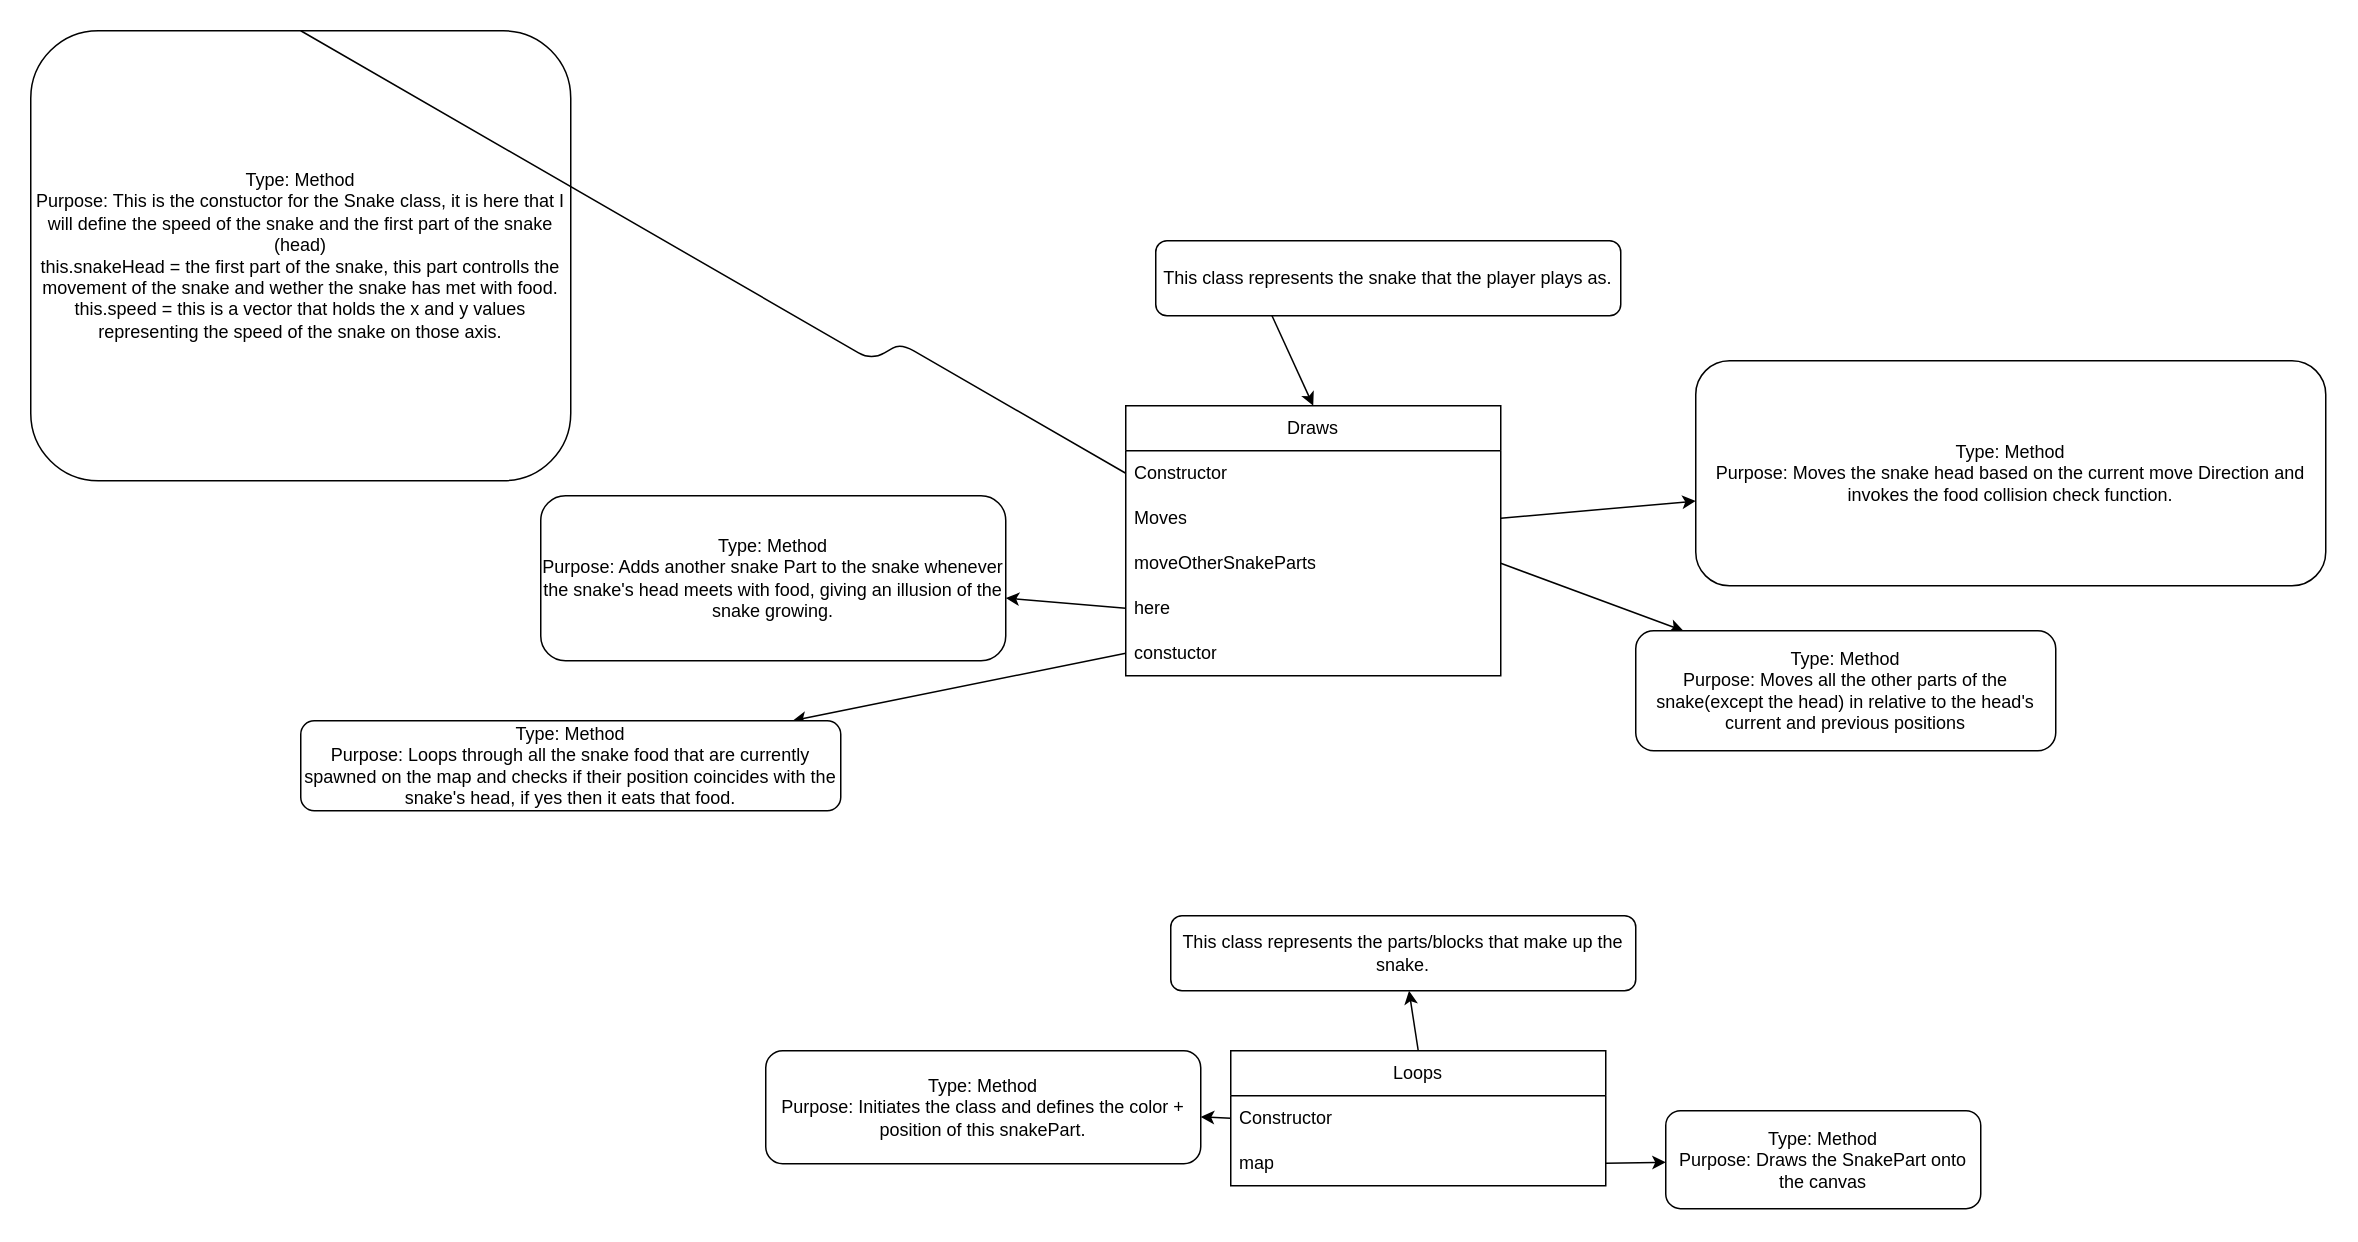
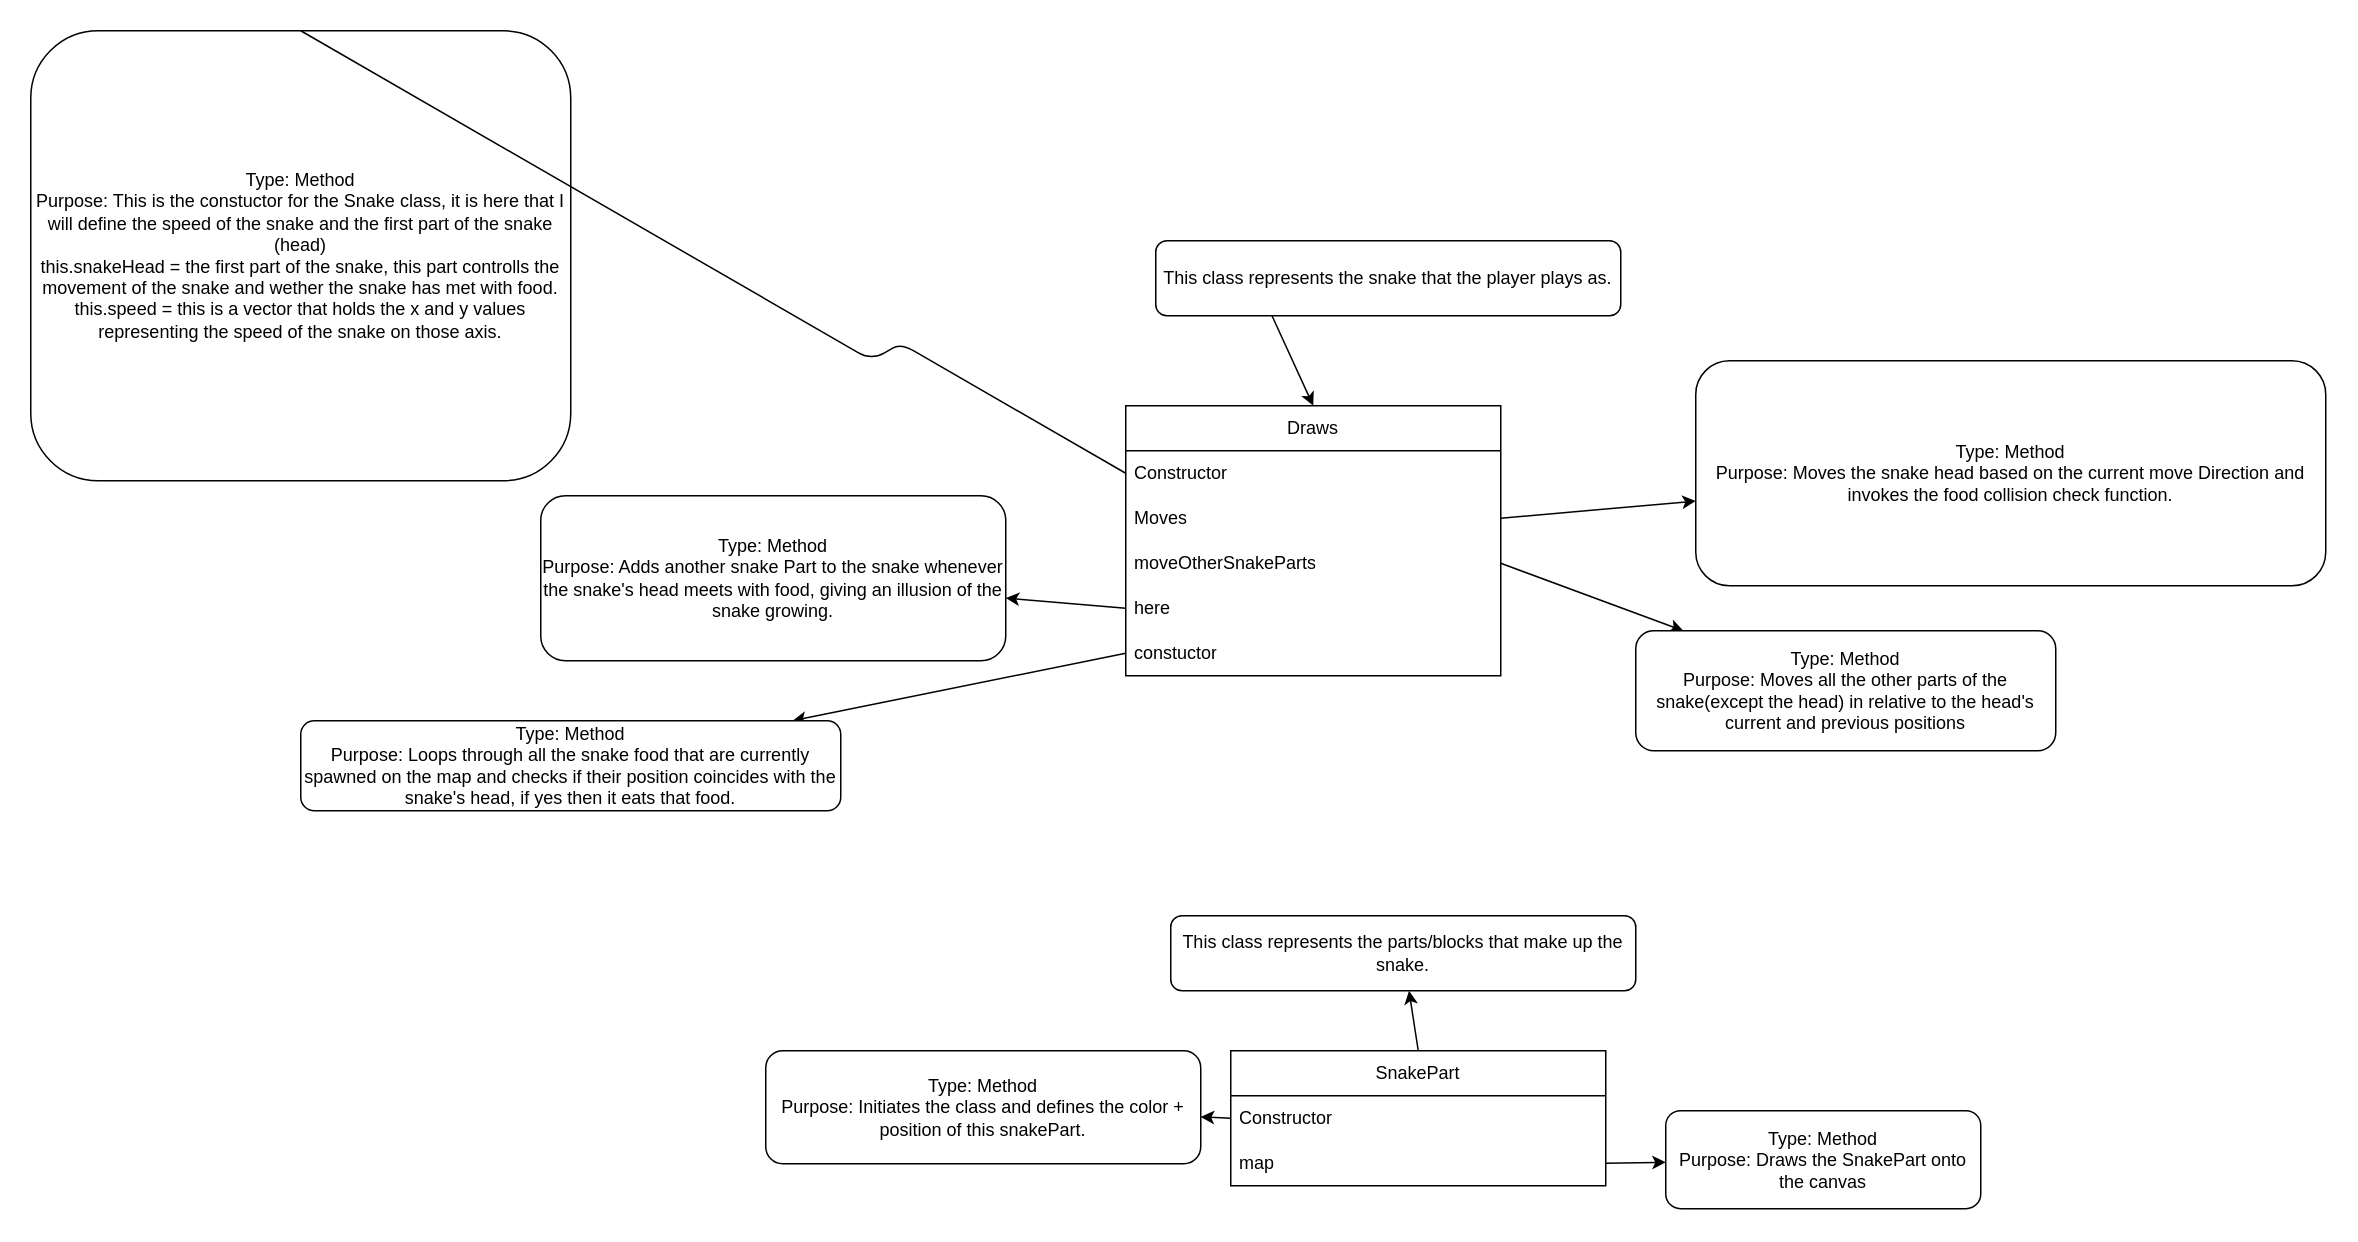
(1418, 1073) -> (1418, 1073)
